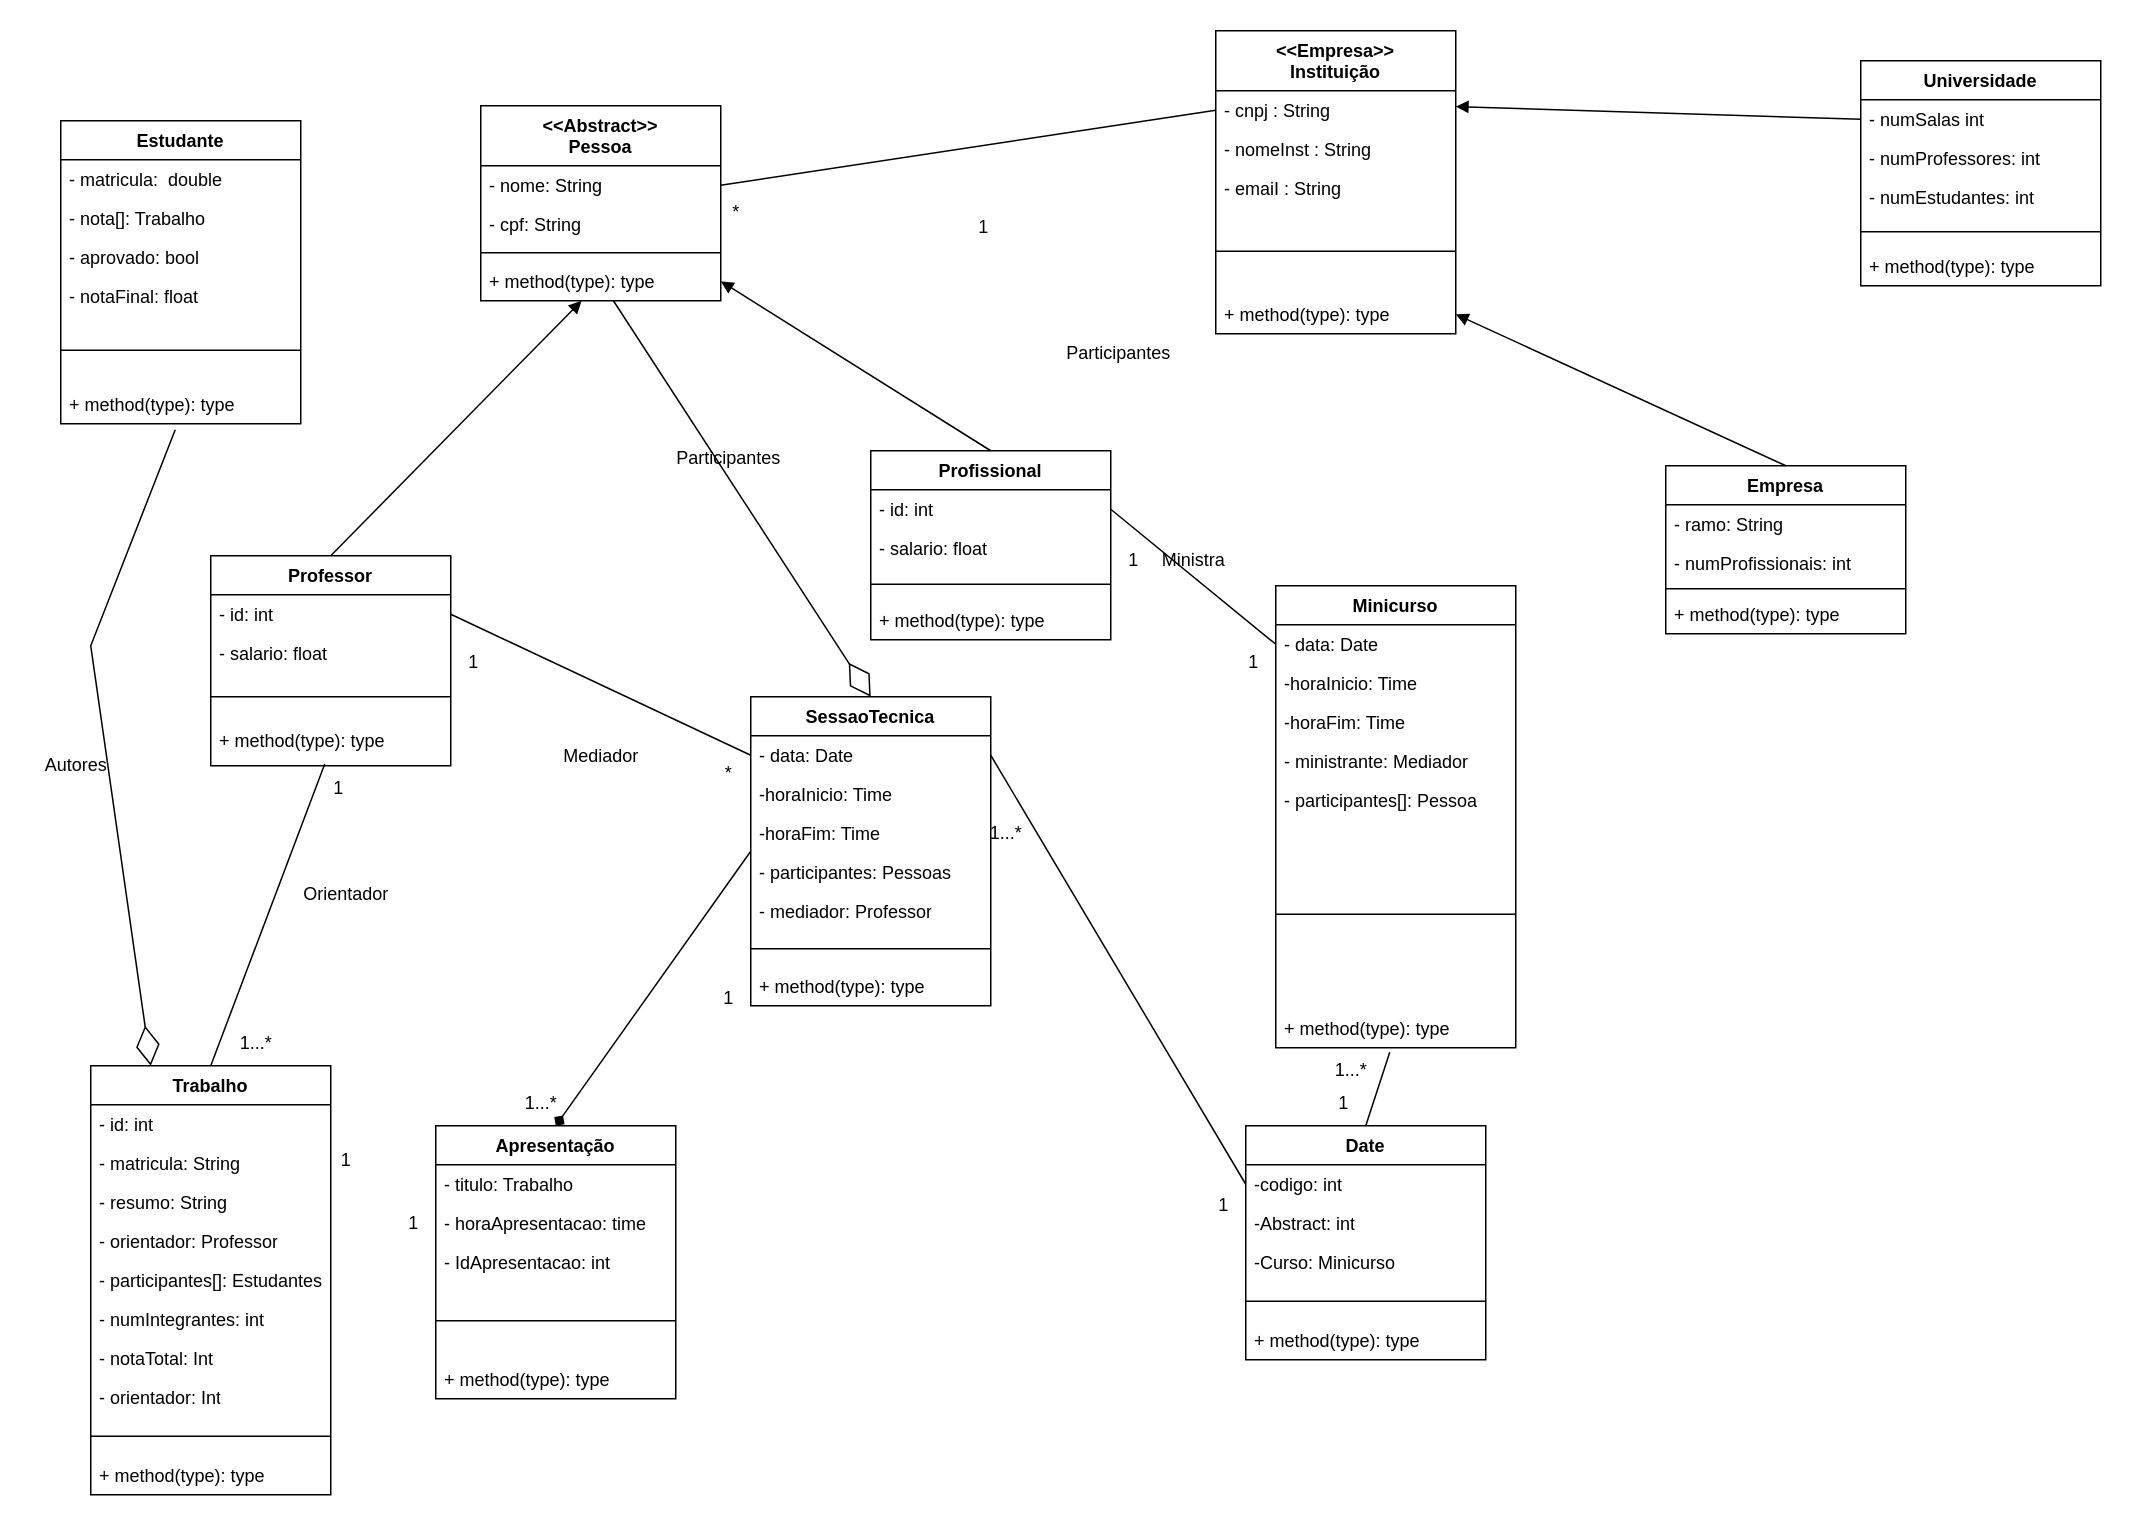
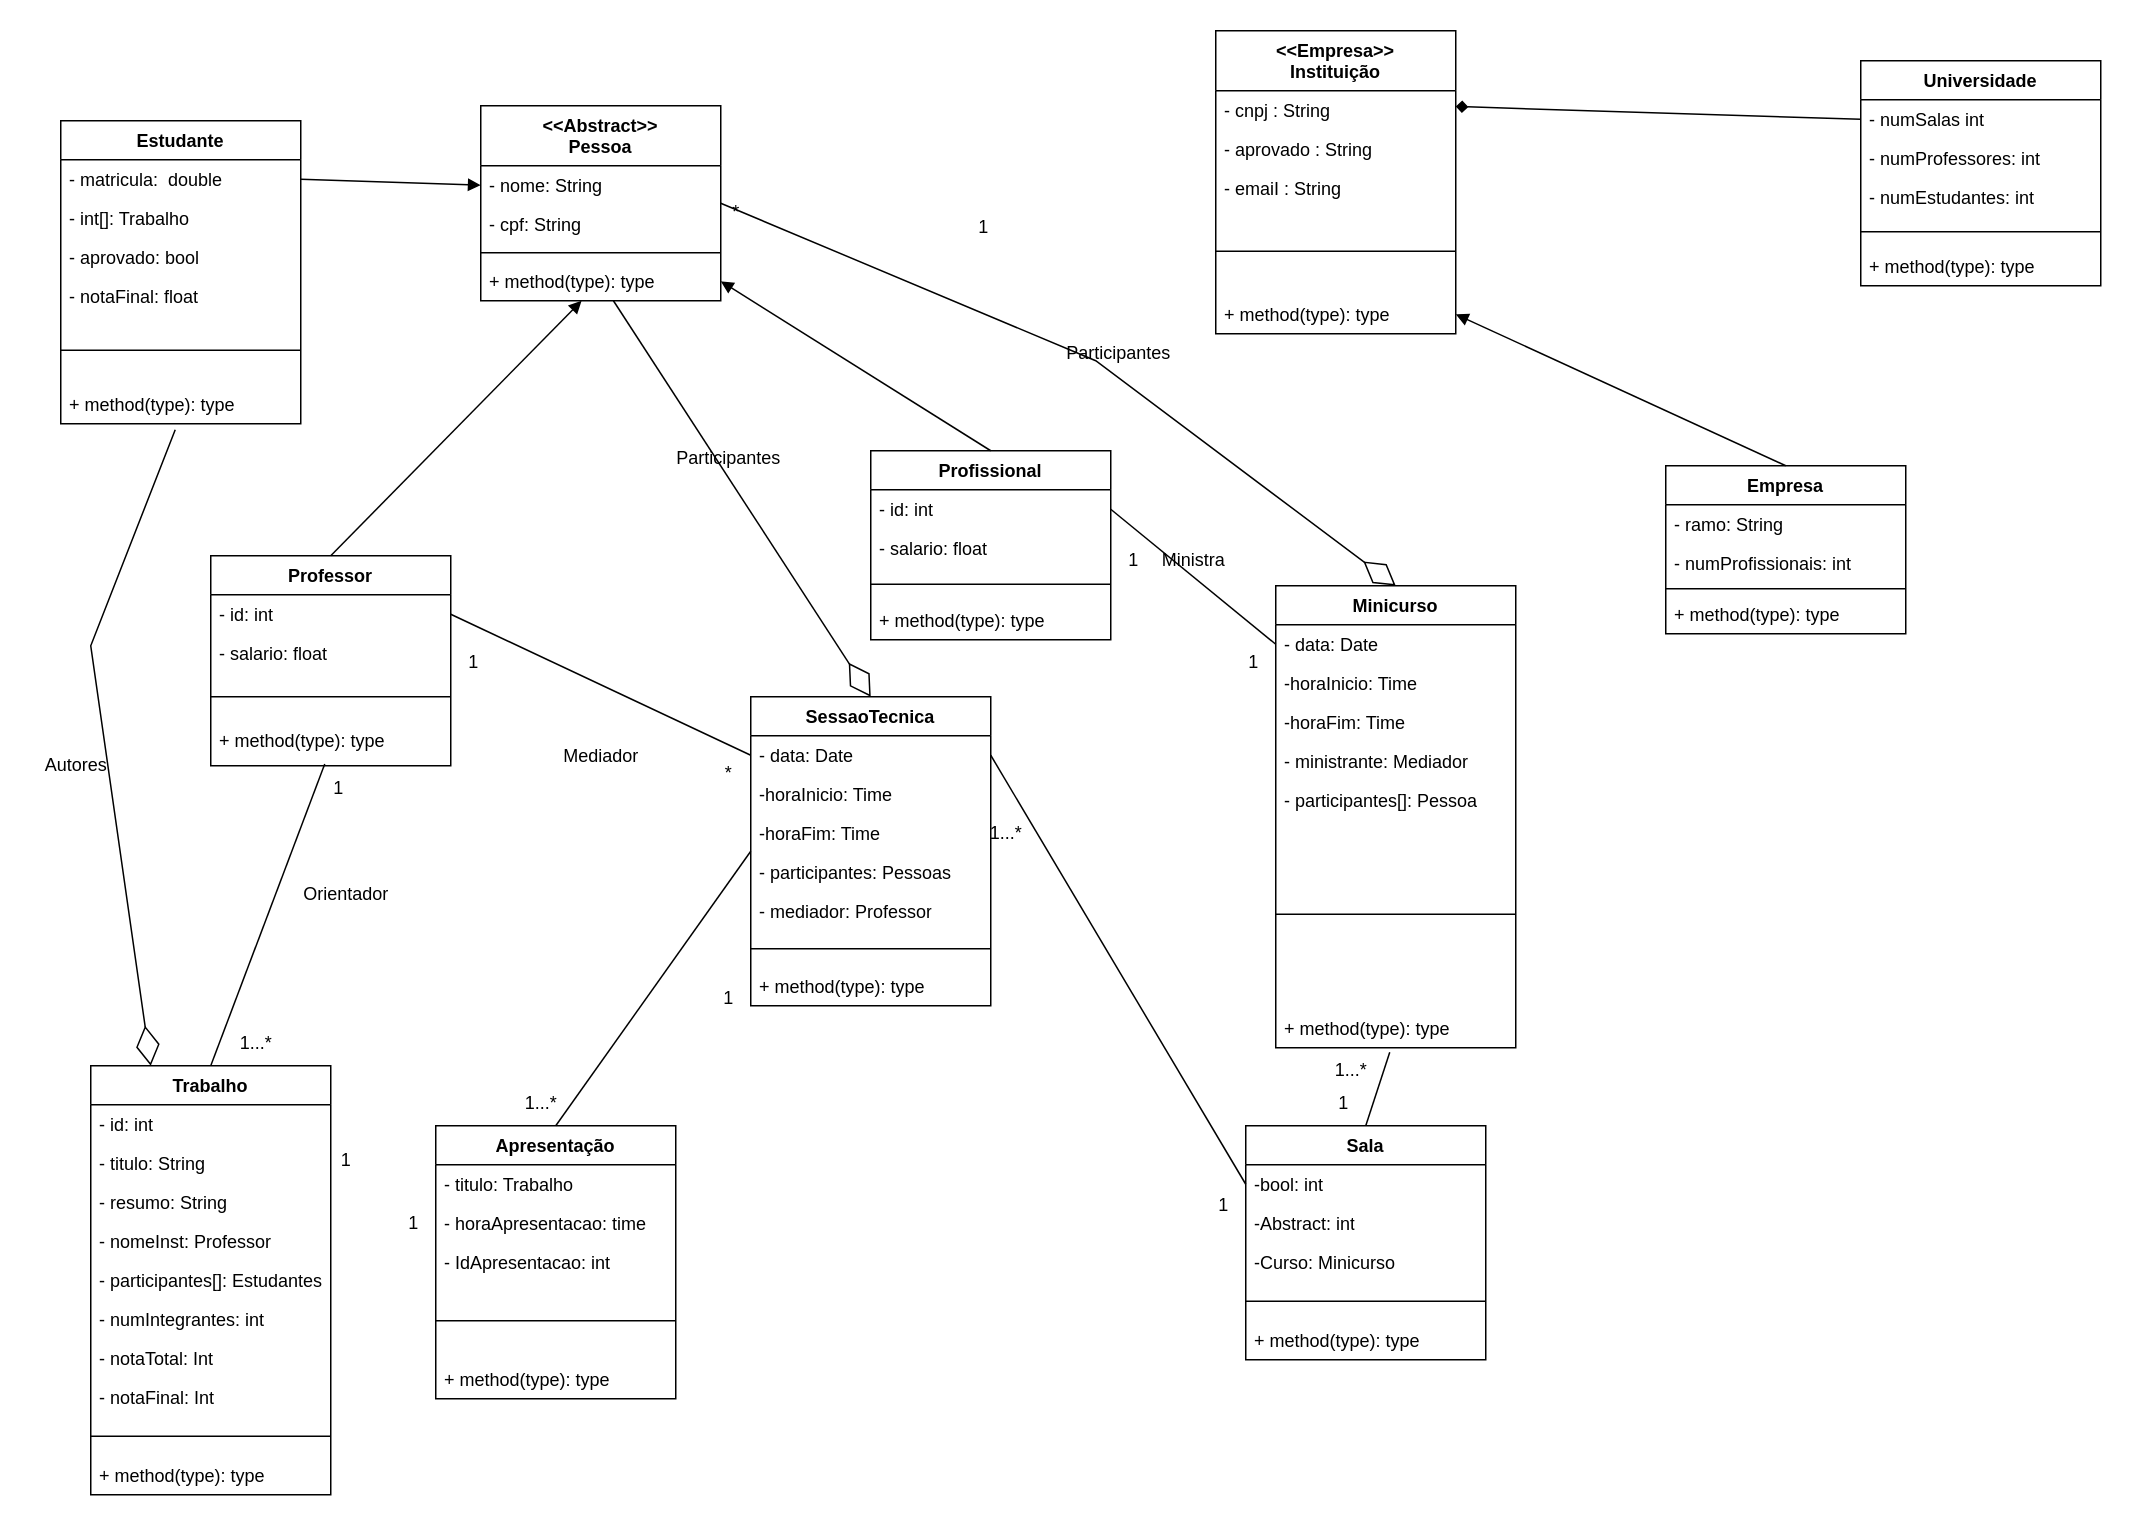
(1469, 107) -> (1469, 107)
(967, 148) -> none
(1309, 151) -> (1309, 151)
none -> (385, 182)
(151, 220) -> (144, 220)
none -> (1063, 347)
(563, 1116) -> (559, 1121)
(1366, 1147) -> (1366, 1147)
(181, 1165) -> (166, 1165)
(1306, 1186) -> (1296, 1186)
(206, 1243) -> (199, 1243)
(176, 1399) -> (169, 1399)
